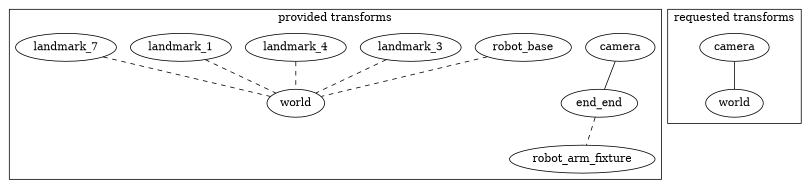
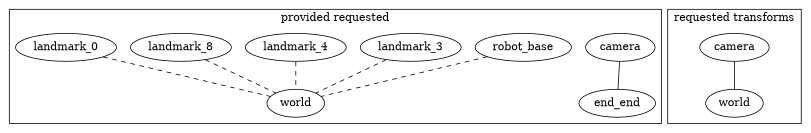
(335, 18) -> (335, 18)
(66, 47) -> (66, 47)
(181, 47) -> (181, 47)
(582, 159) -> none
